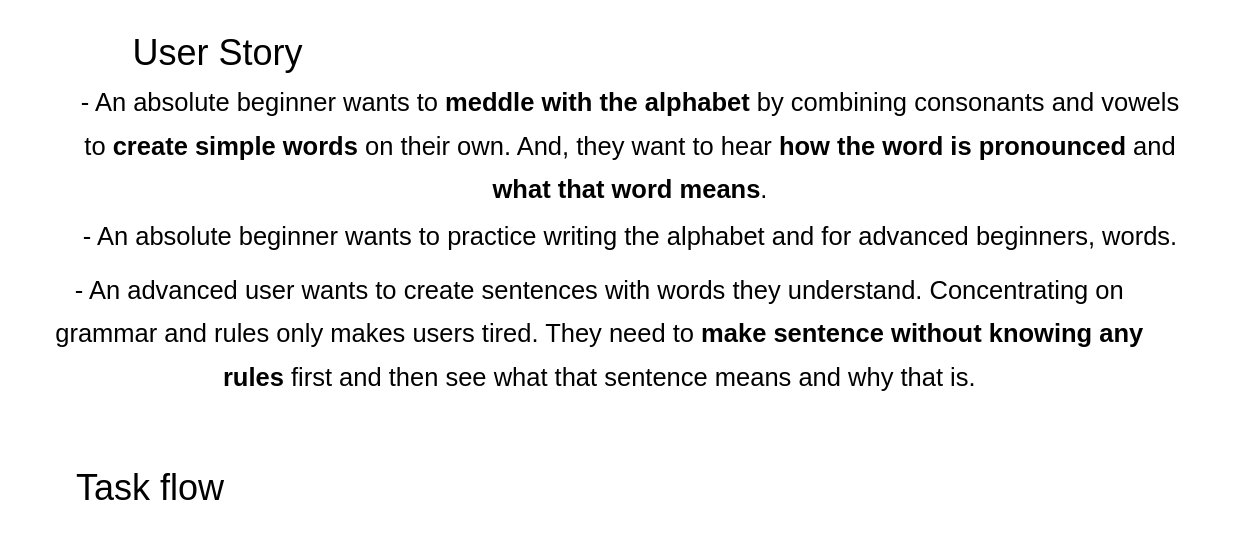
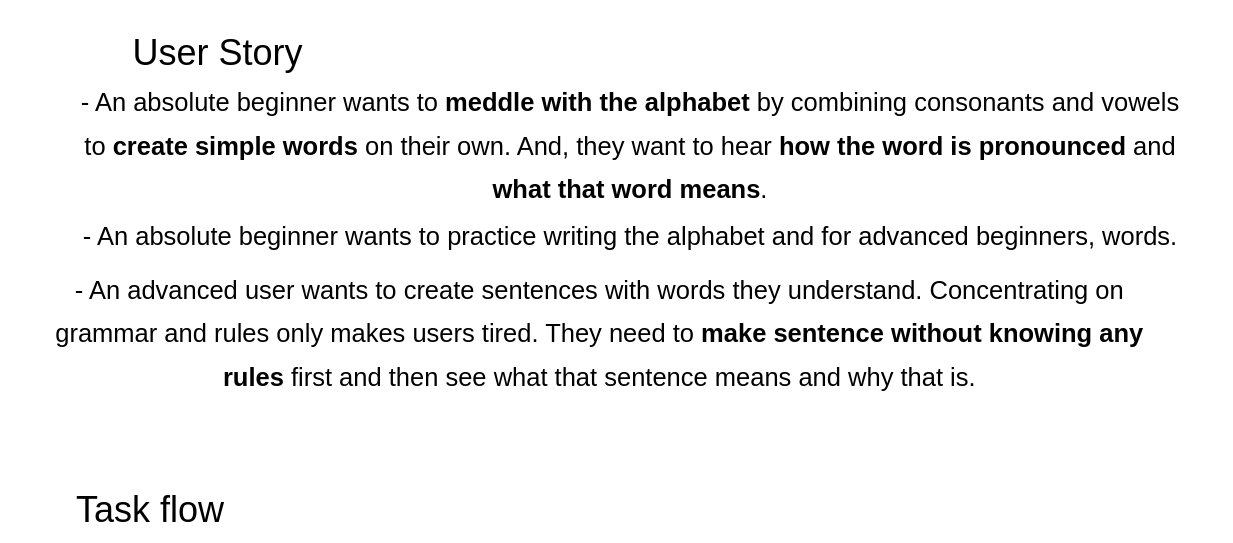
(151, 488) -> (151, 511)
